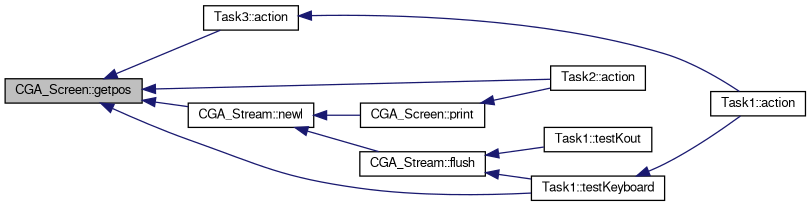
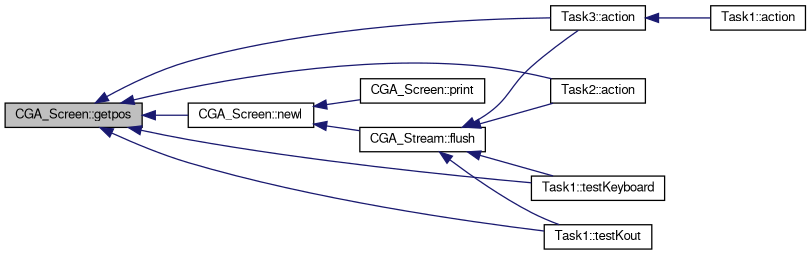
none -> (517, 82)
(522, 94) -> (517, 114)
(251, 115) -> (251, 115)
(696, 146) -> none
none -> (325, 196)
